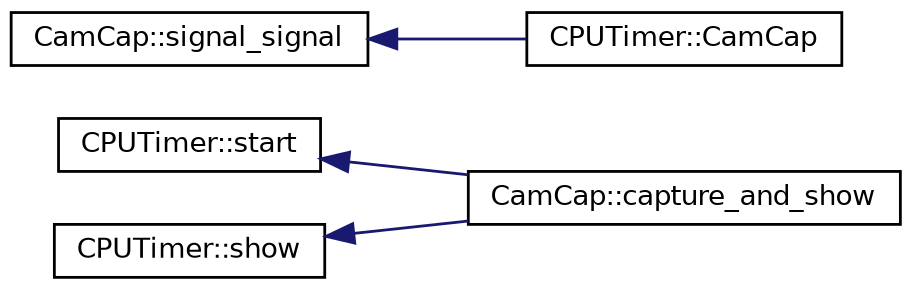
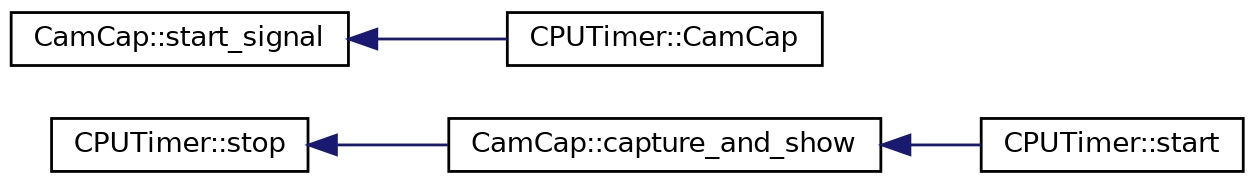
(190, 39) -> (180, 39)
(408, 168) -> (946, 145)
(190, 251) -> (180, 145)
